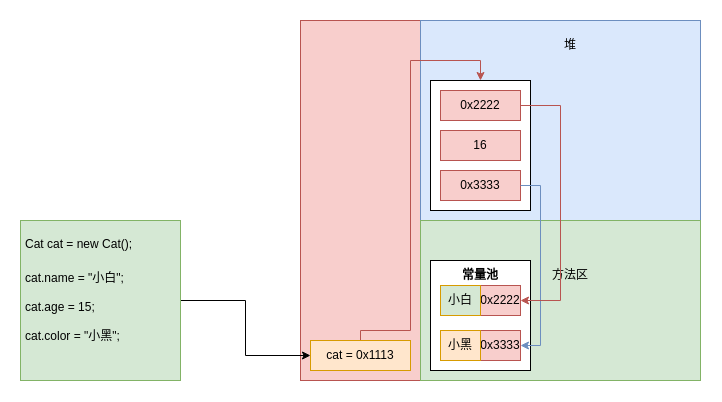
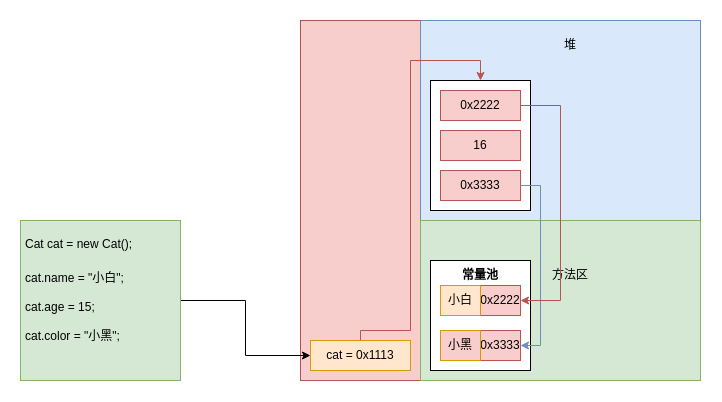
(461, 301) -> (461, 301)
(461, 346) -> (461, 346)
